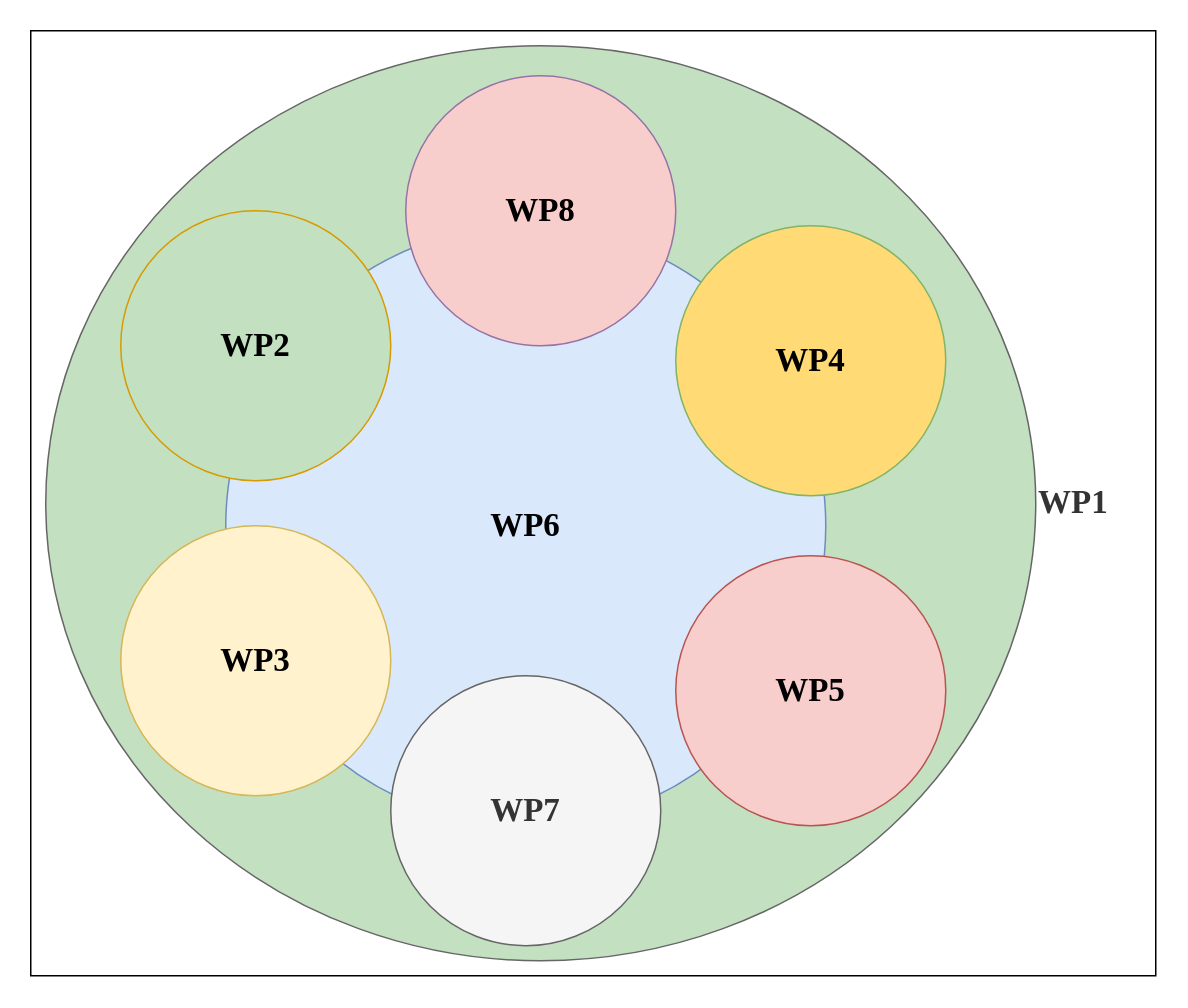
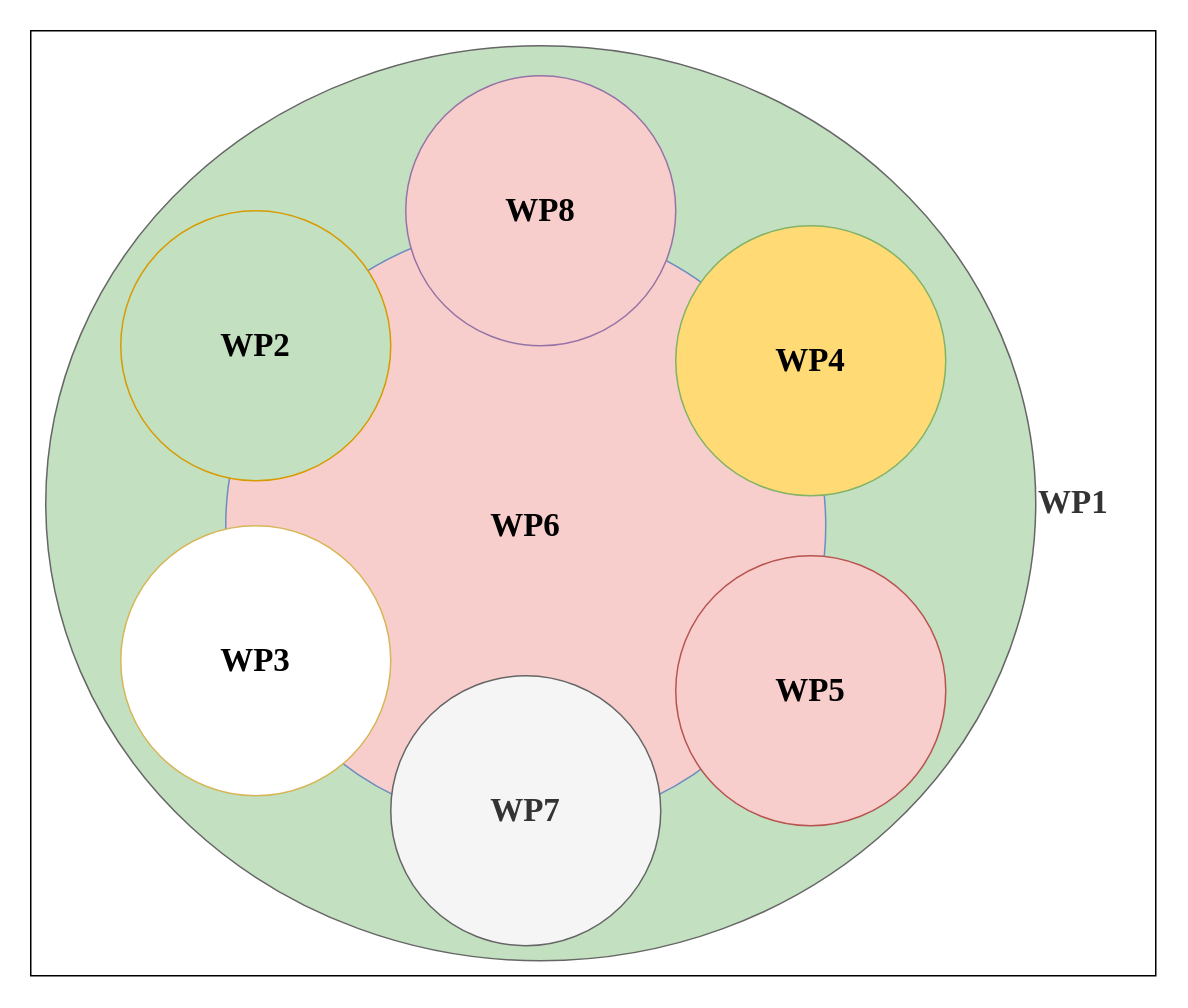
(526, 526) -> (526, 526)
(256, 661) -> (256, 661)
